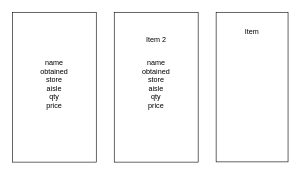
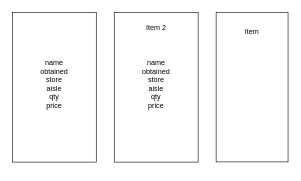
(156, 40) -> (156, 28)
